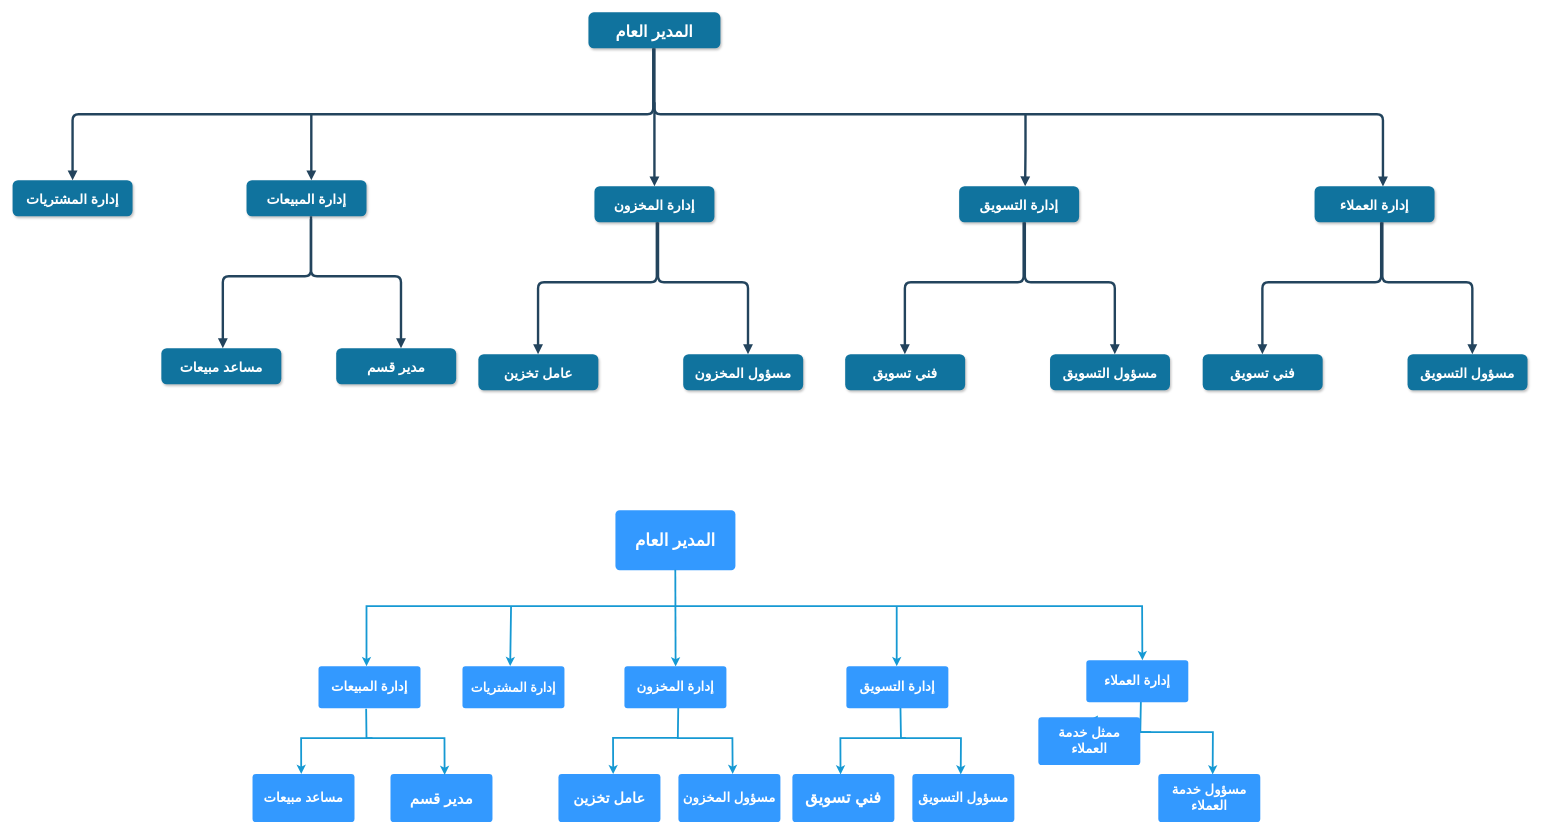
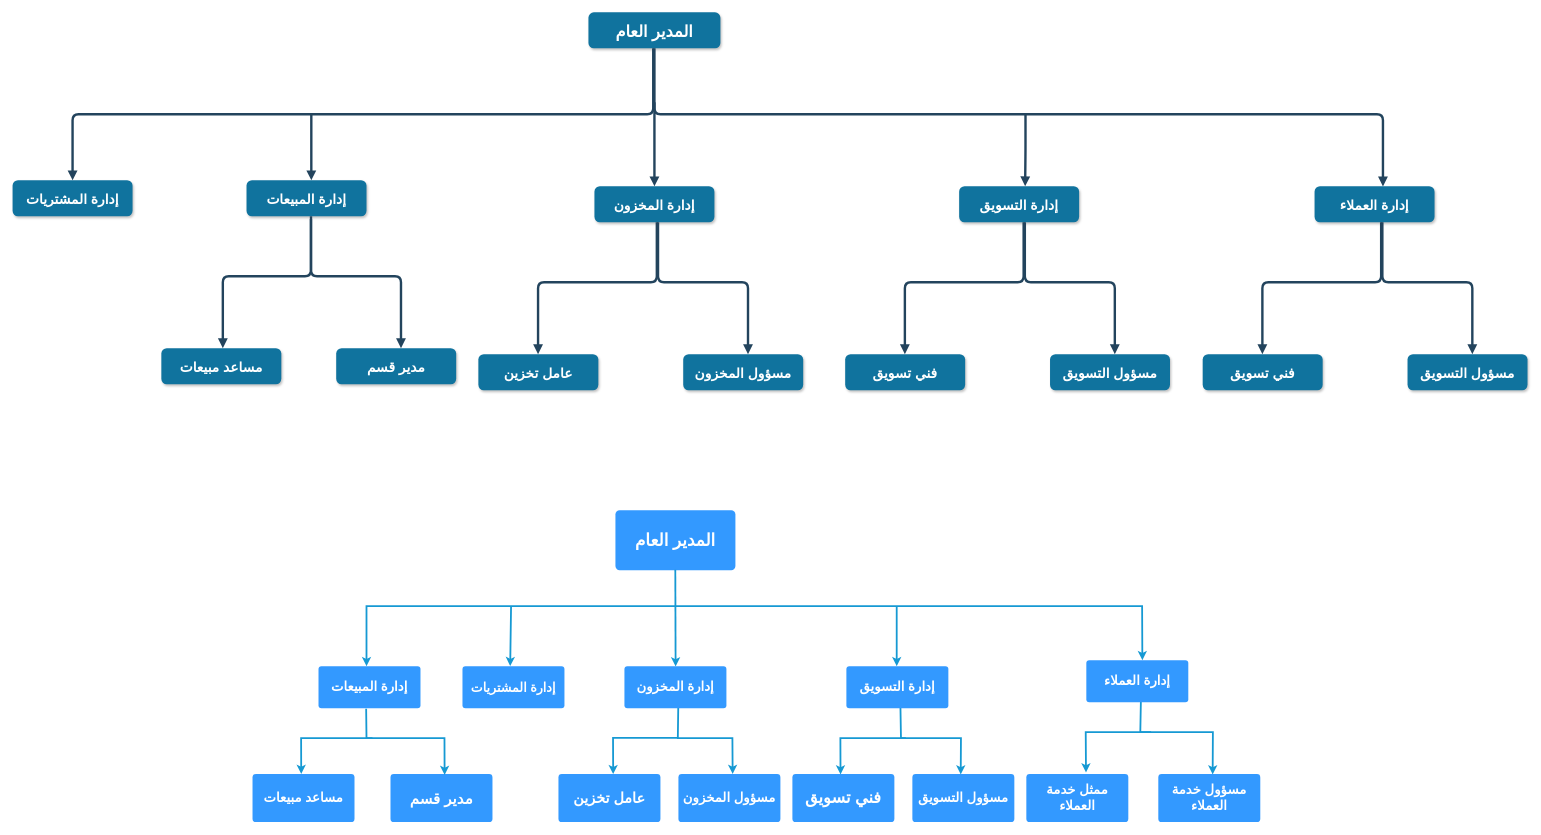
(1089, 741) -> (1077, 798)
